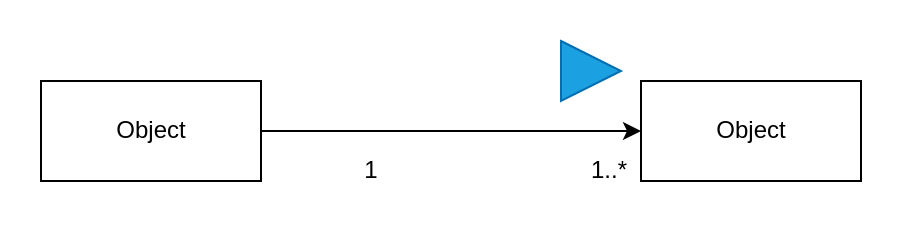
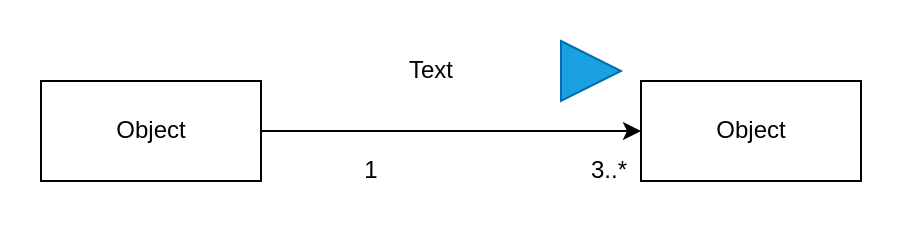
none -> (431, 71)
(610, 171) -> (610, 171)
